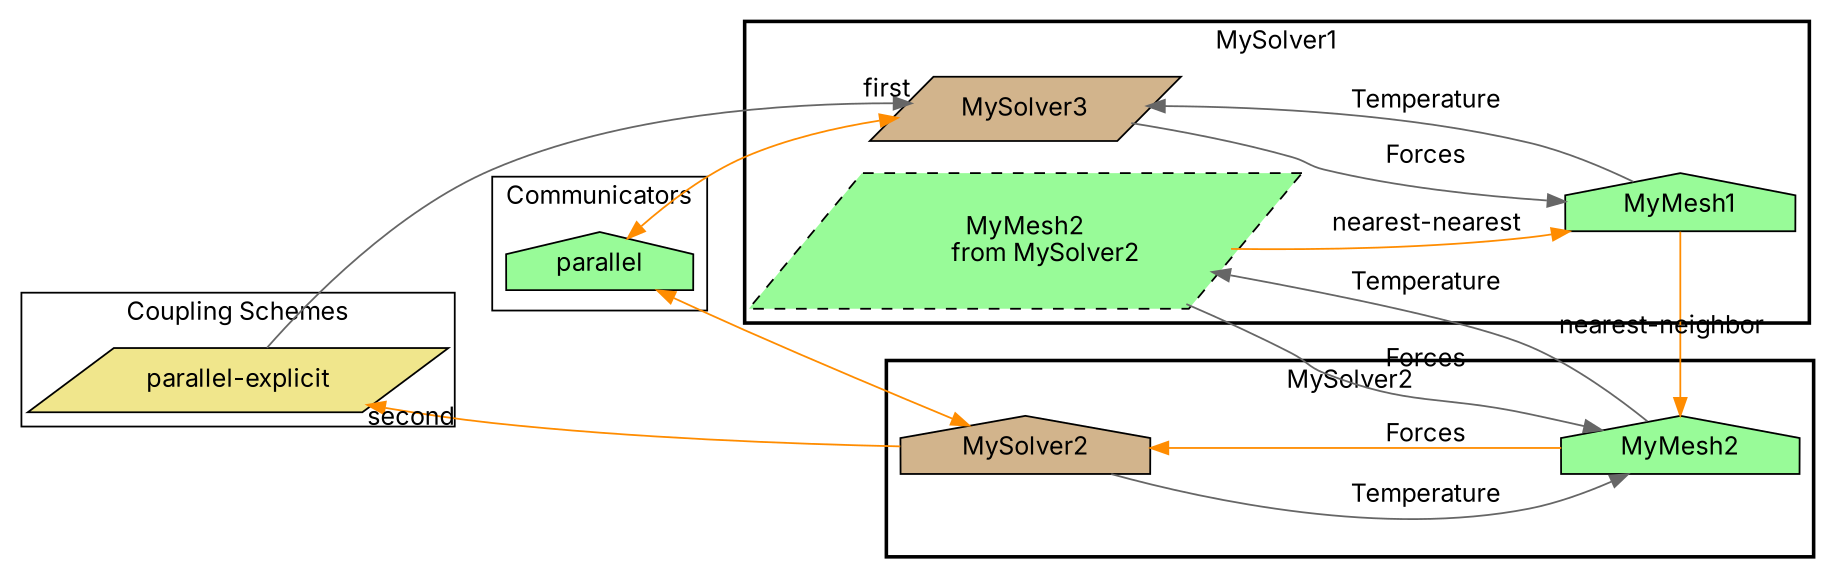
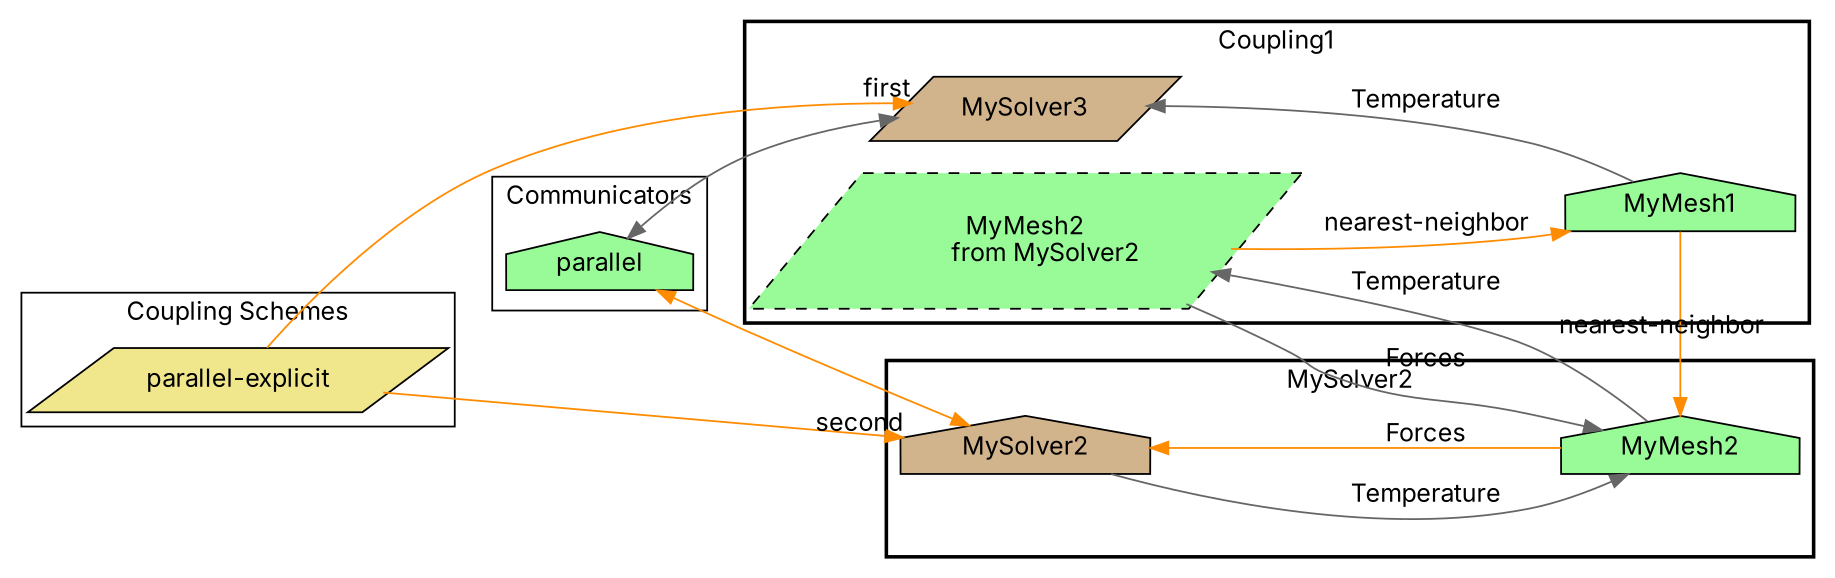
(1277, 42) -> (1277, 42)
(549, 149) -> (549, 149)
(758, 152) -> (758, 152)
(1337, 172) -> none
(1427, 224) -> (1427, 224)
(642, 436) -> (634, 414)
